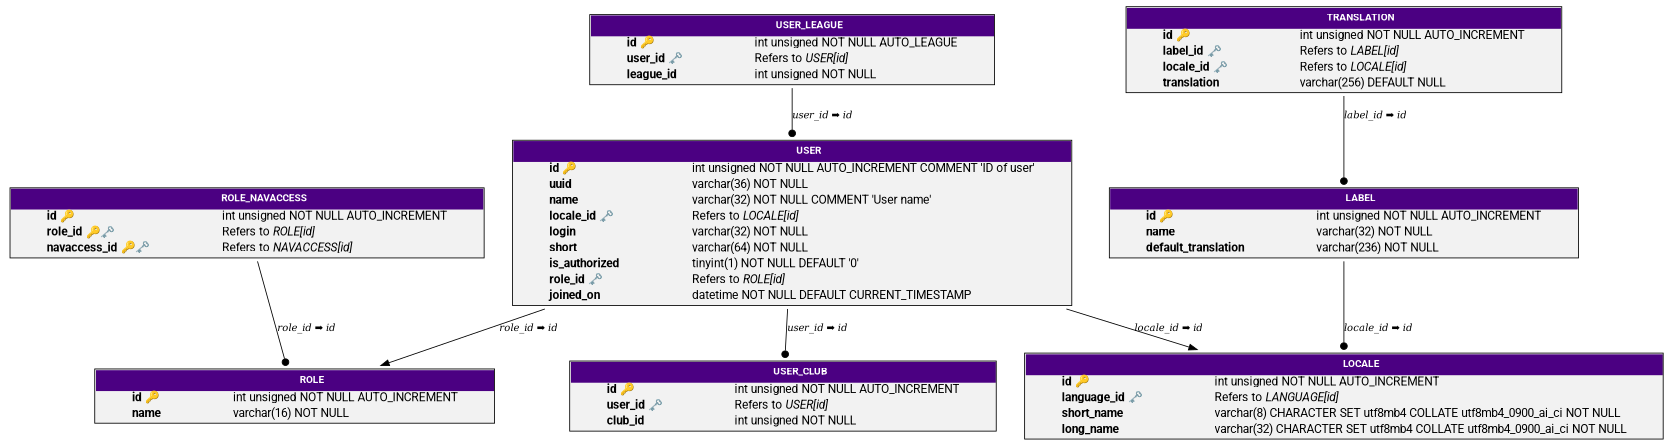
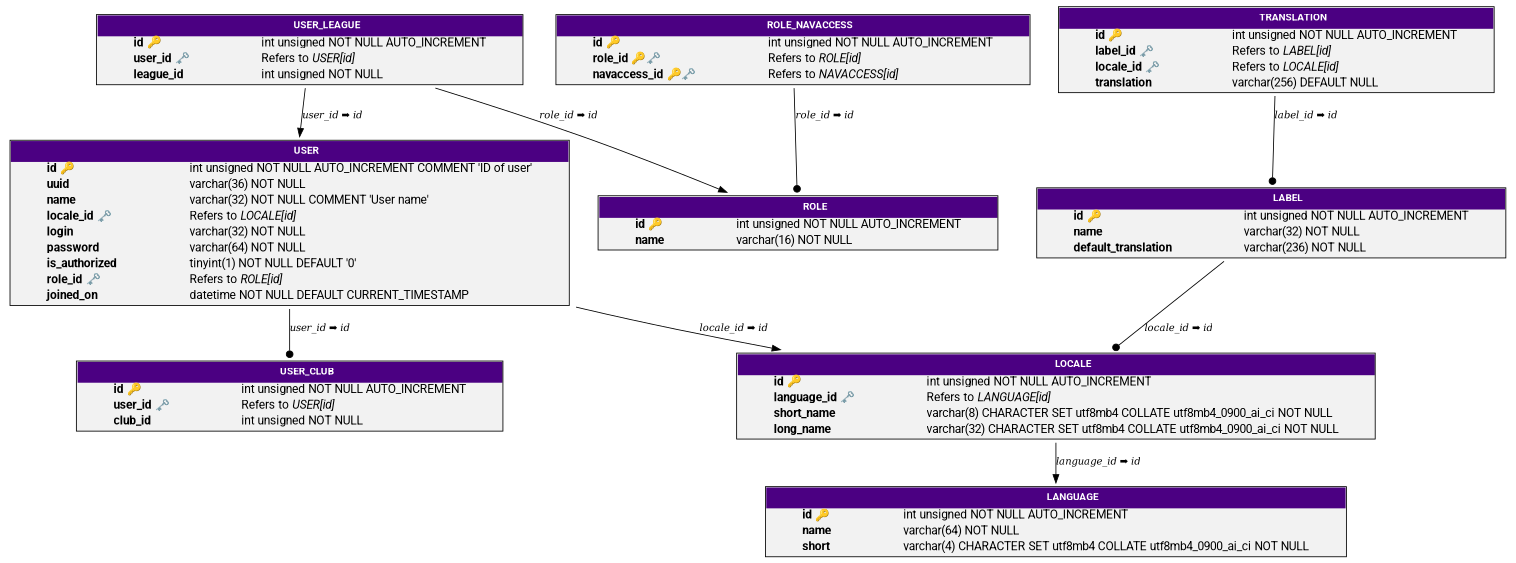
(856, 43) -> (374, 43)
(792, 109) -> (303, 108)
(563, 248) -> (73, 248)
(467, 336) -> (578, 135)
none -> (1056, 522)
